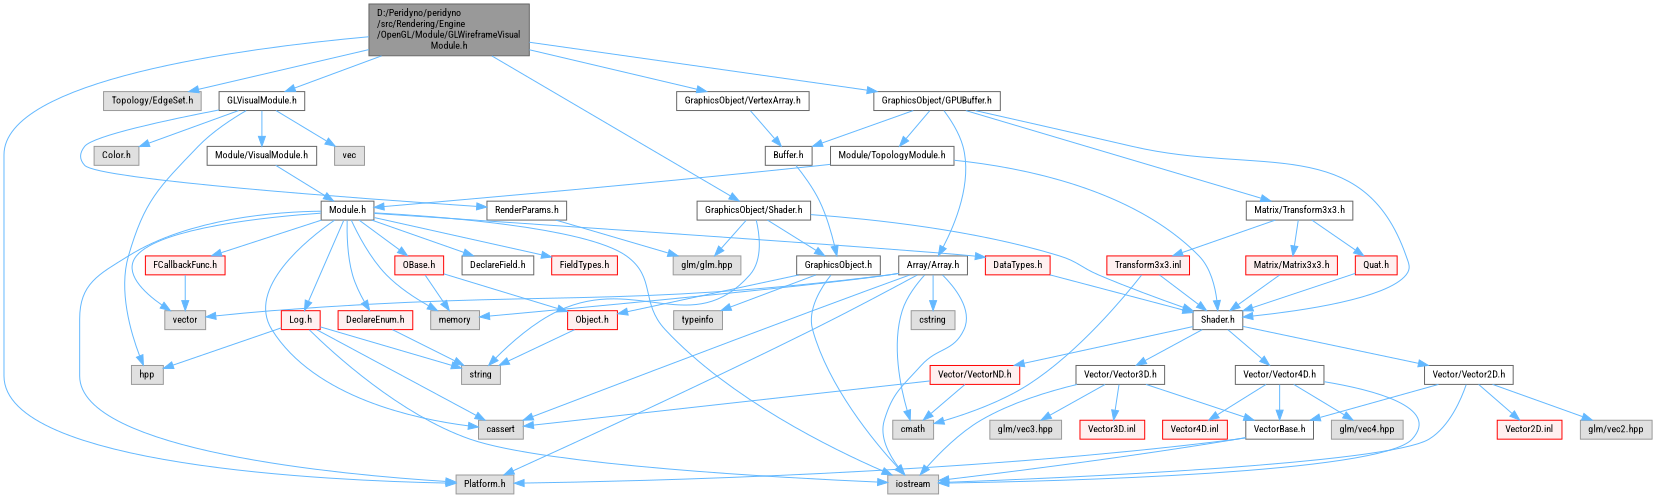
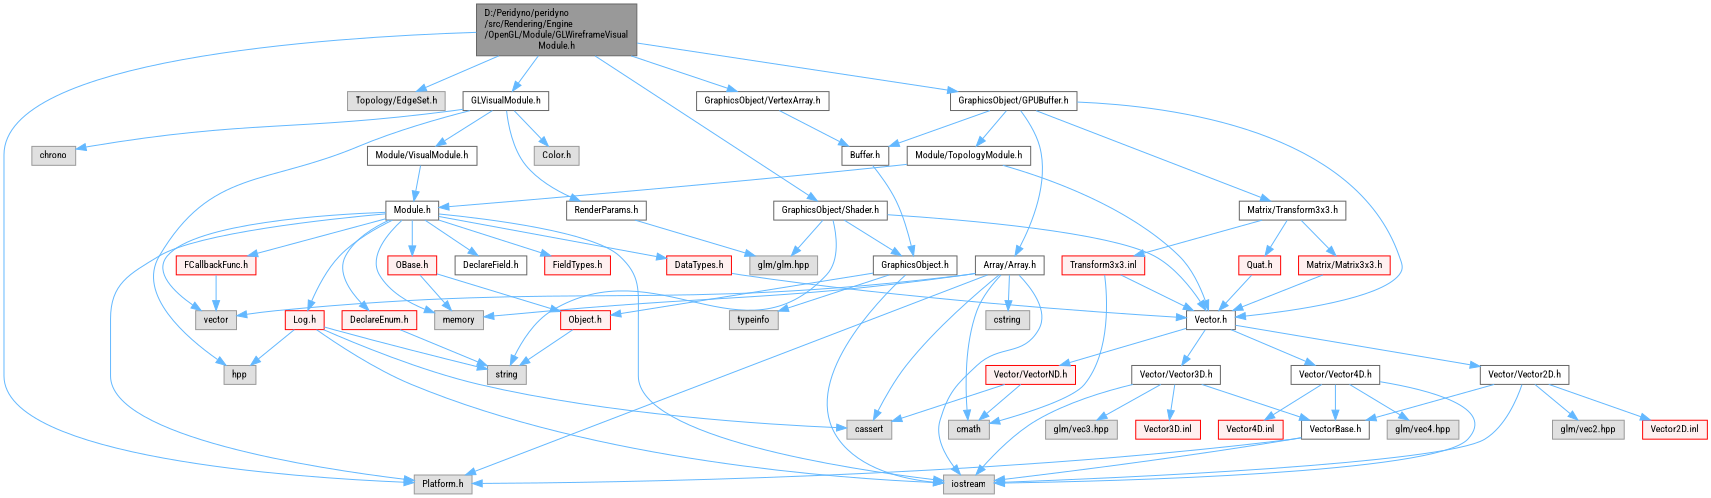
(350, 156) -> (54, 156)
(1218, 320) -> (1211, 320)
(301, 362) -> none
